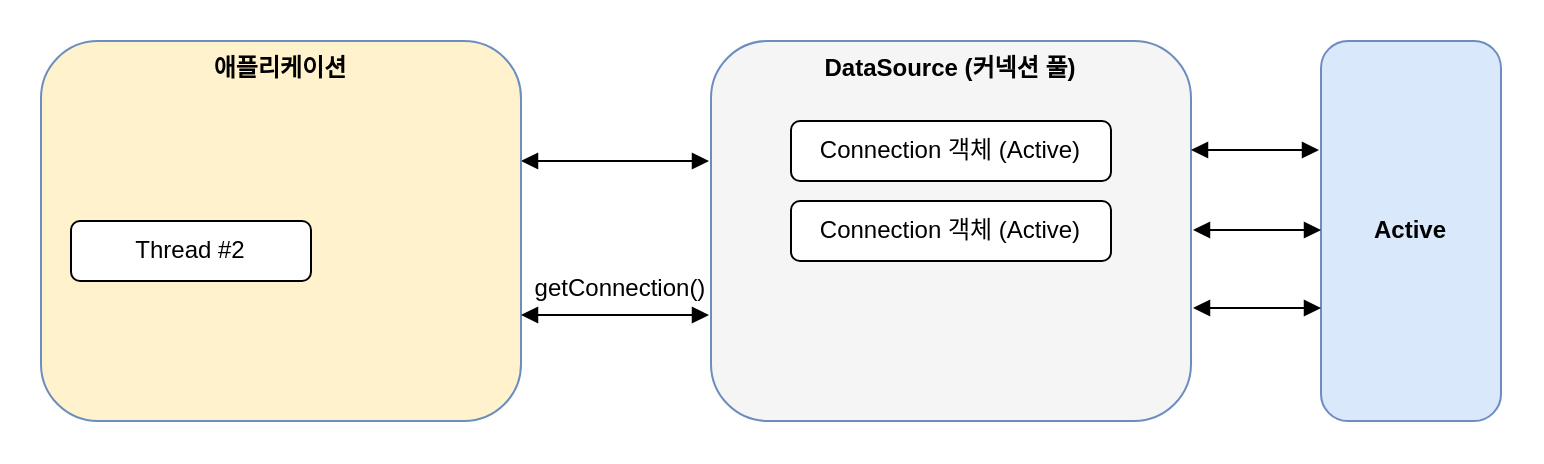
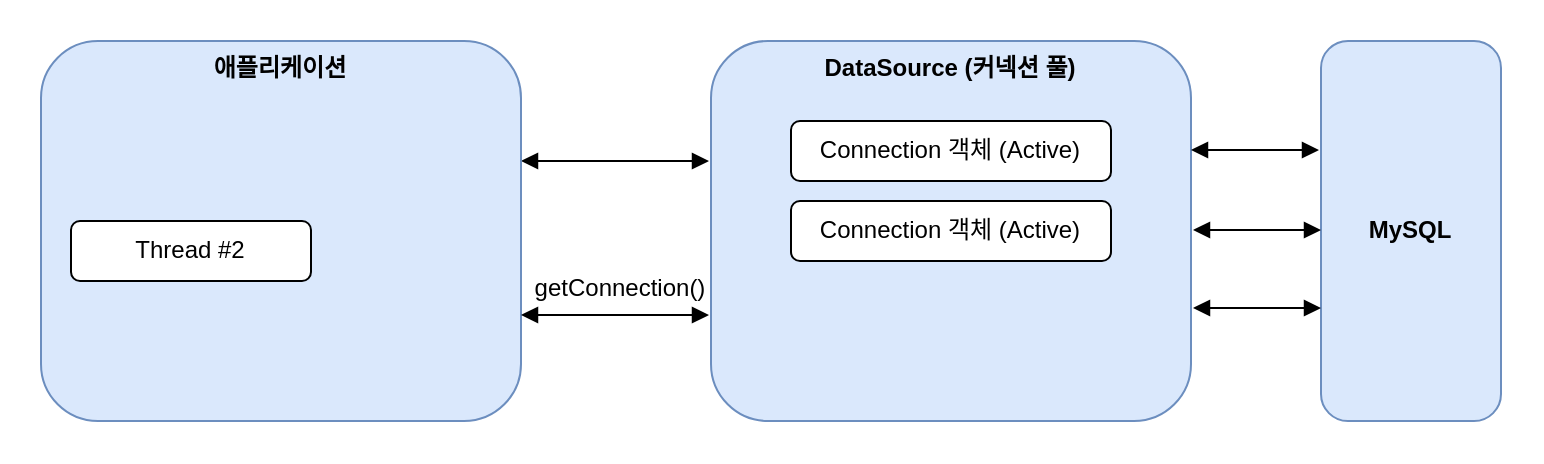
(281, 69) -> (281, 69)
(951, 69) -> (951, 69)
(1411, 231) -> (1411, 231)
